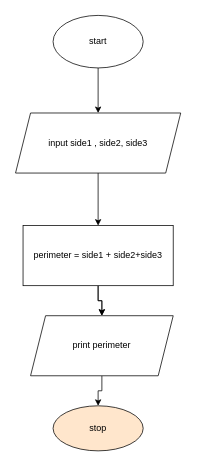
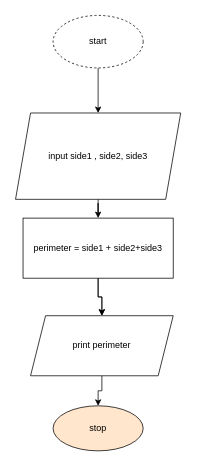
(98, 42) -> (98, 42)
(98, 143) -> (98, 156)
(98, 255) -> (98, 248)
